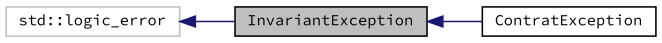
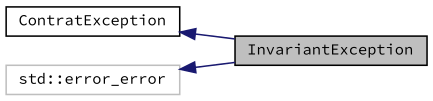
(93, 22) -> (93, 80)
(463, 22) -> (215, 36)
